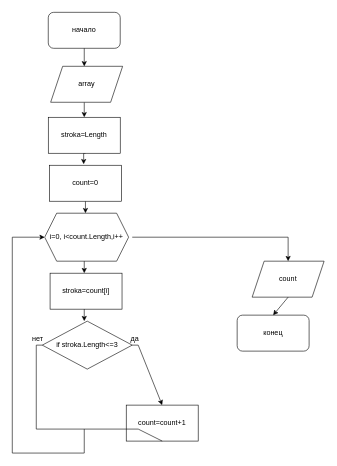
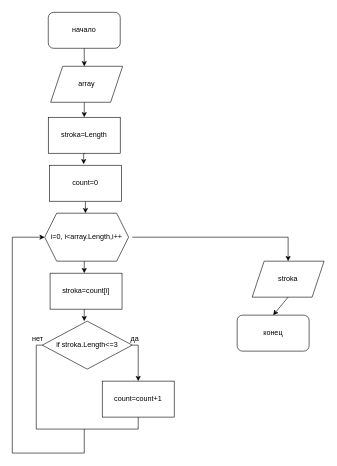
(87, 237) -> (87, 237)
(288, 279) -> (288, 279)
(162, 423) -> (138, 399)
